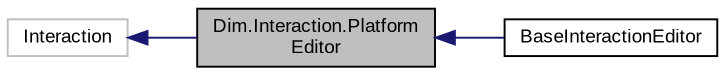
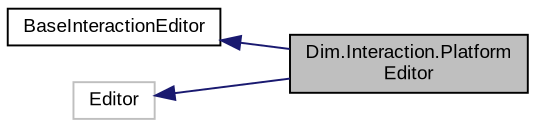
(68, 38) -> (114, 101)
(480, 38) -> (265, 46)
